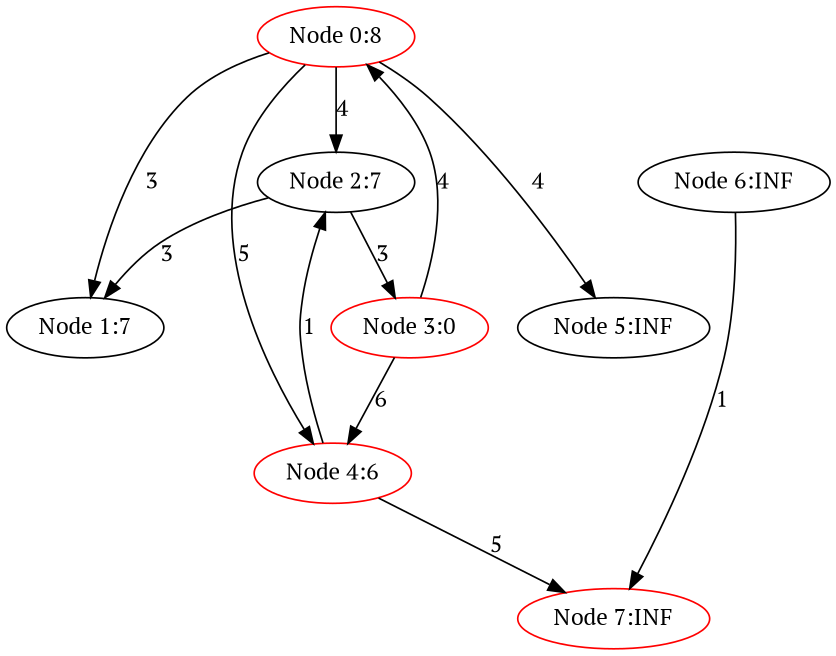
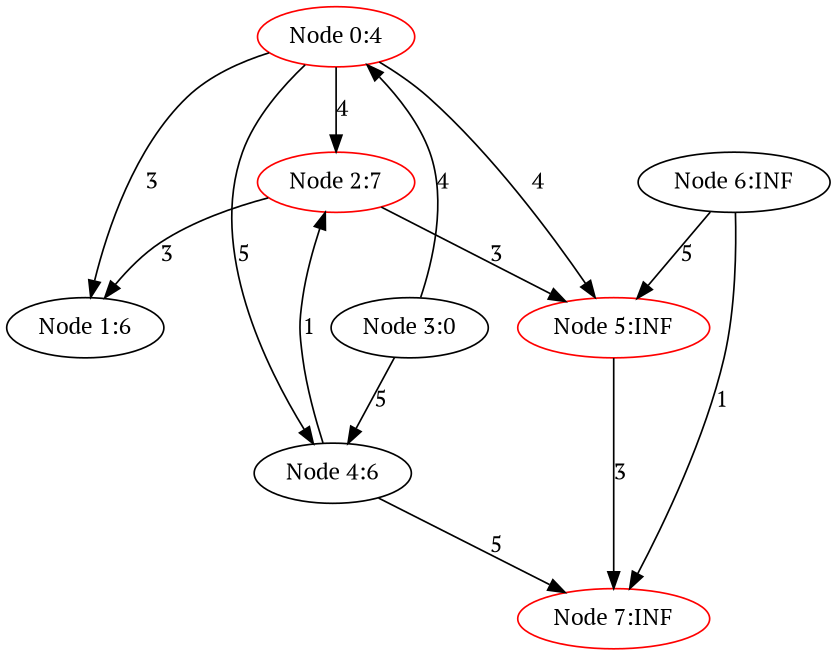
(336, 37) -> (336, 37)
(336, 182) -> (336, 182)
(369, 248) -> (466, 250)
none -> (679, 249)
(85, 328) -> (85, 328)
(410, 328) -> (410, 328)
(614, 328) -> (614, 328)
(381, 400) -> (381, 400)
none -> (614, 465)
(333, 473) -> (333, 473)
